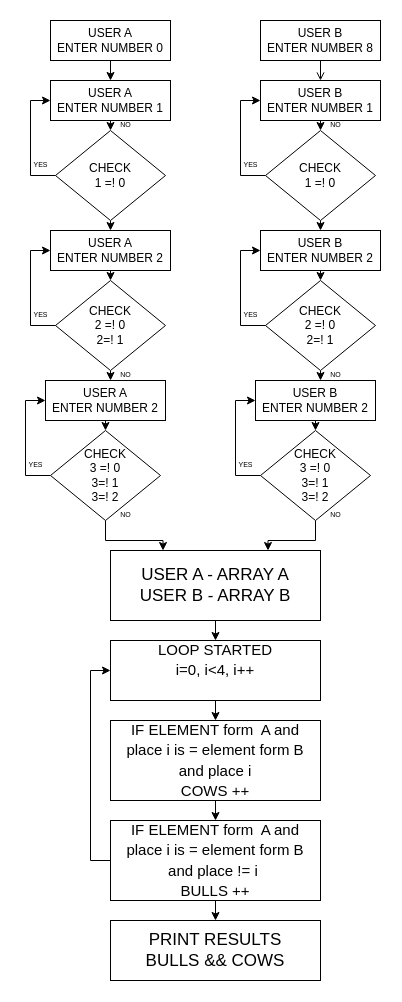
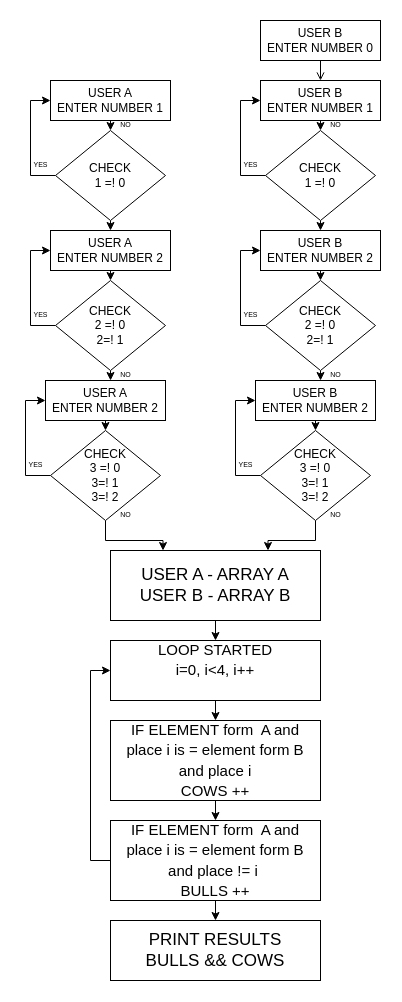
(111, 41) -> none
(321, 41) -> (321, 41)
(111, 67) -> none
